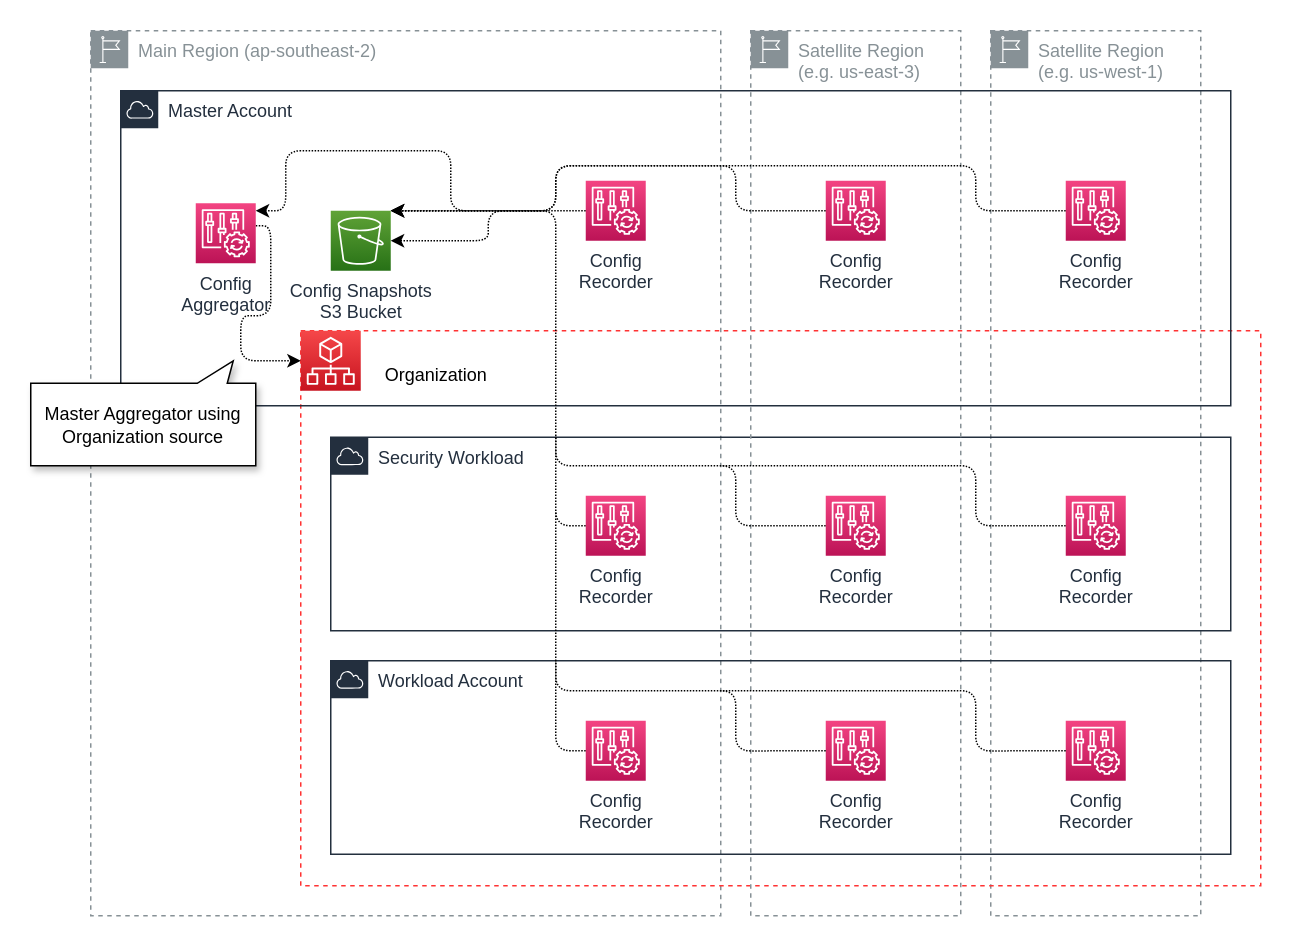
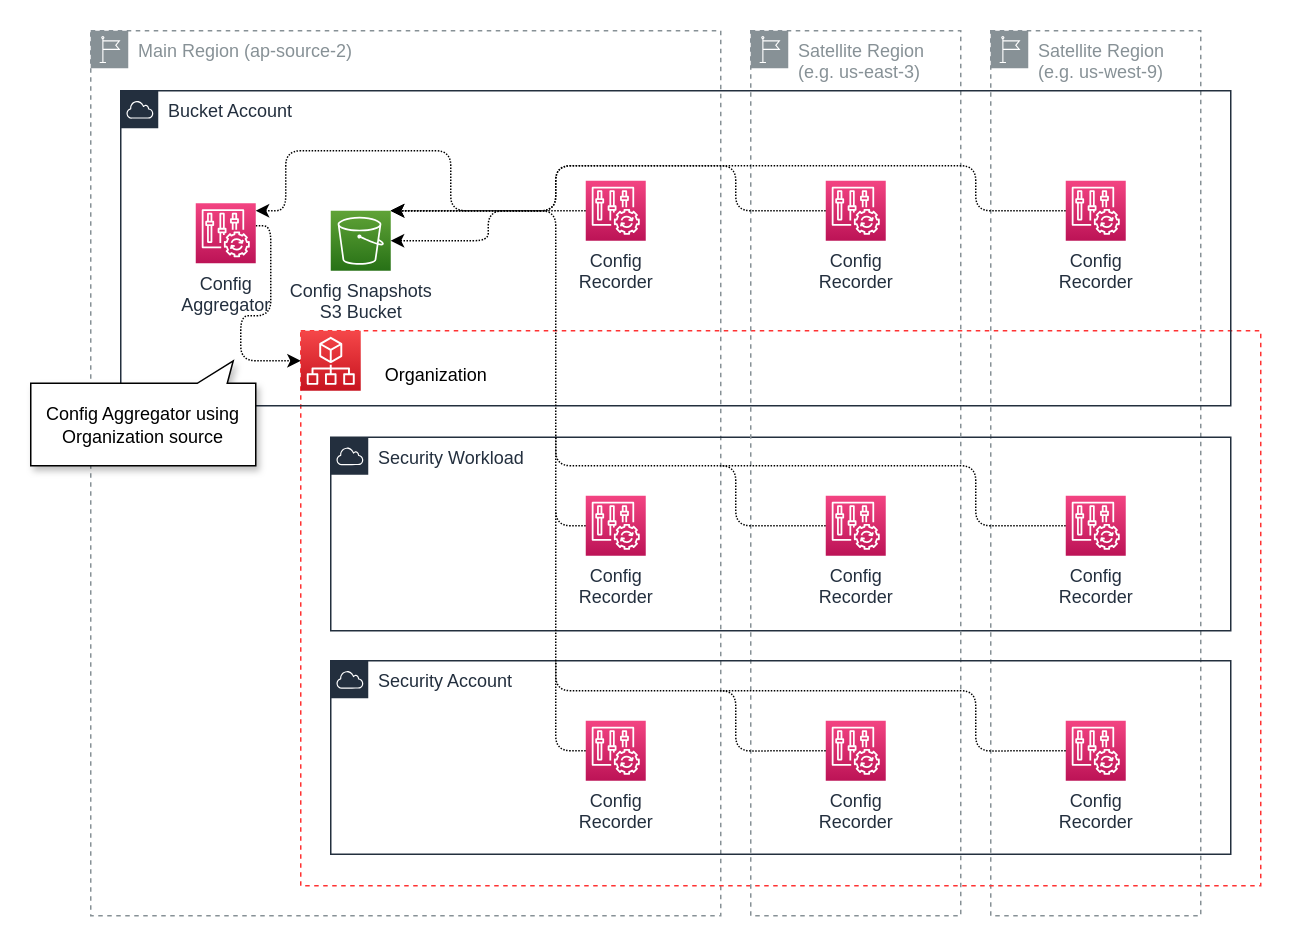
(271, 52) -> (255, 52)
(1120, 63) -> (1120, 63)
(237, 112) -> (237, 112)
(143, 425) -> (143, 425)
(455, 682) -> (455, 682)
